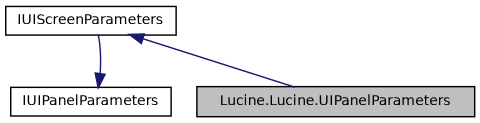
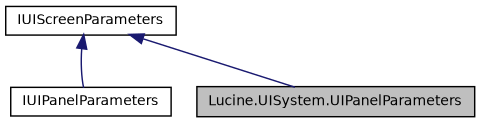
(100, 54) -> (81, 68)
(336, 102) -> (336, 102)
